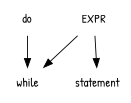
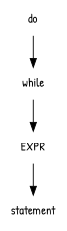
(64, 48) -> (33, 111)
